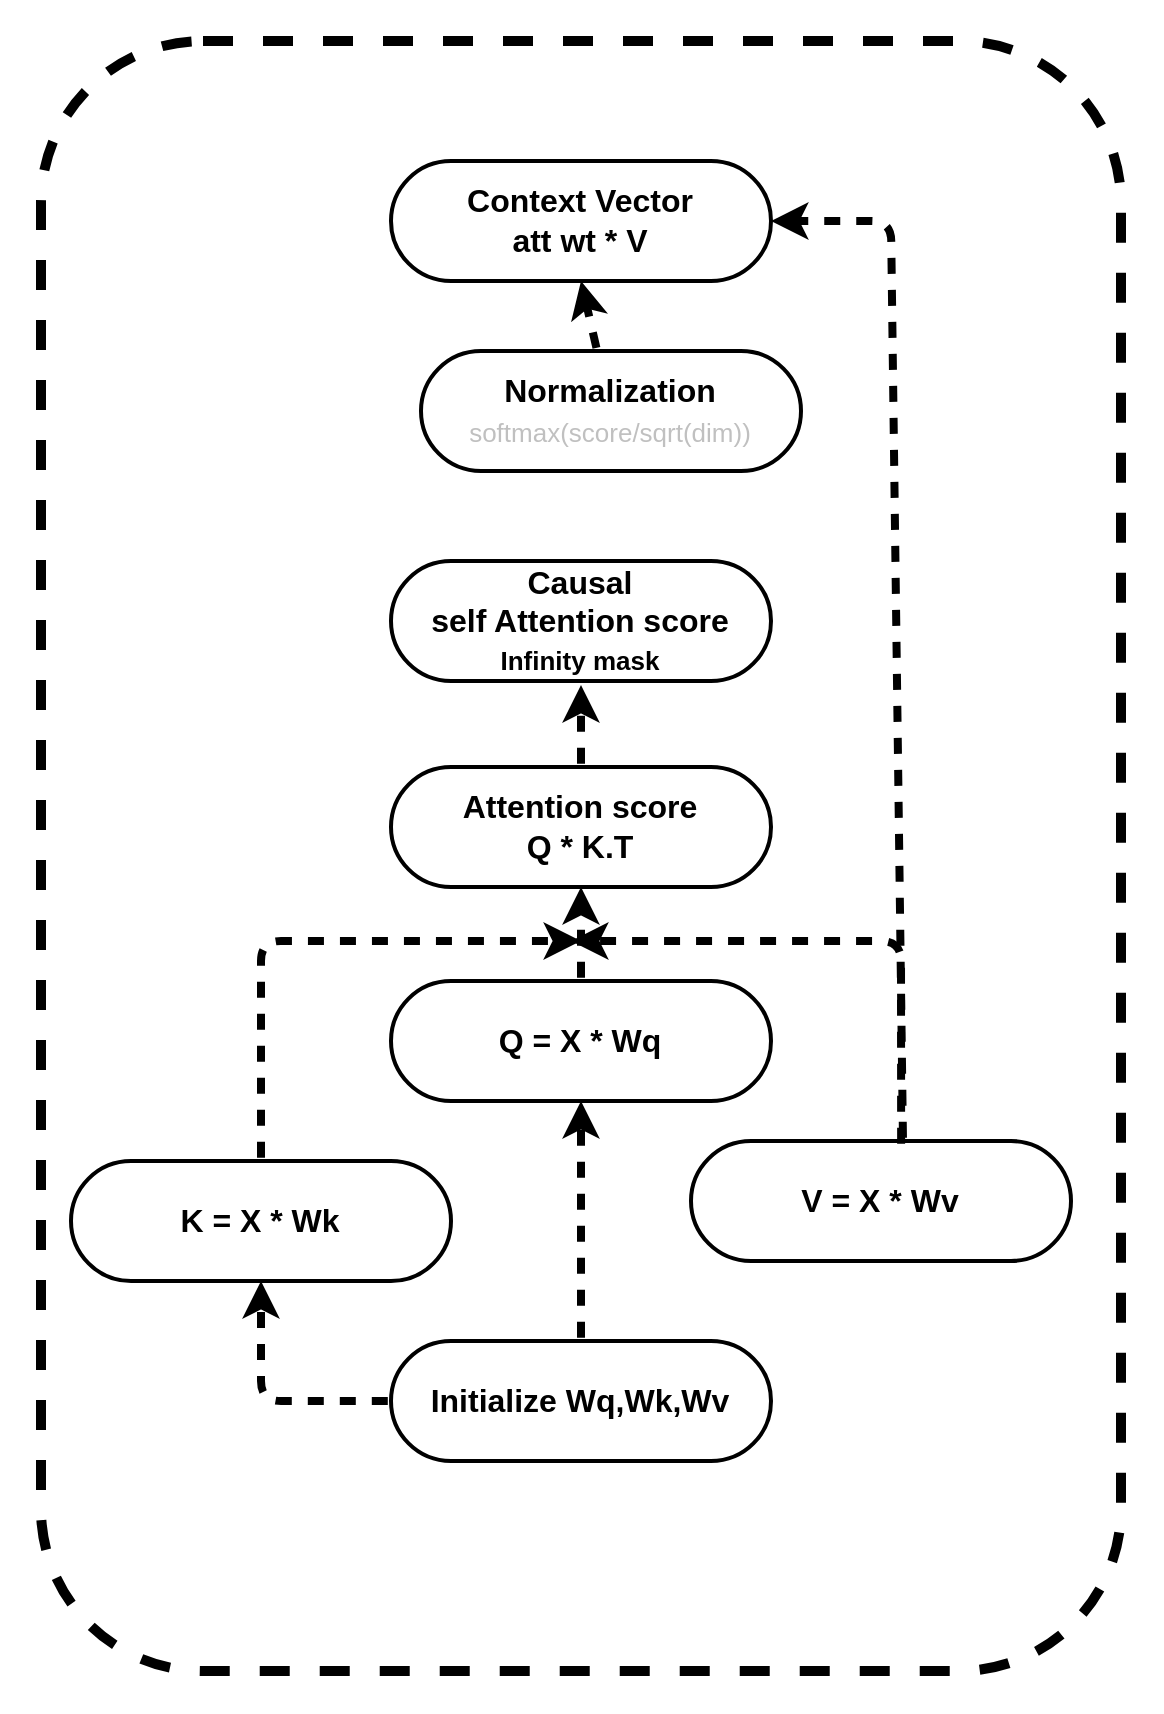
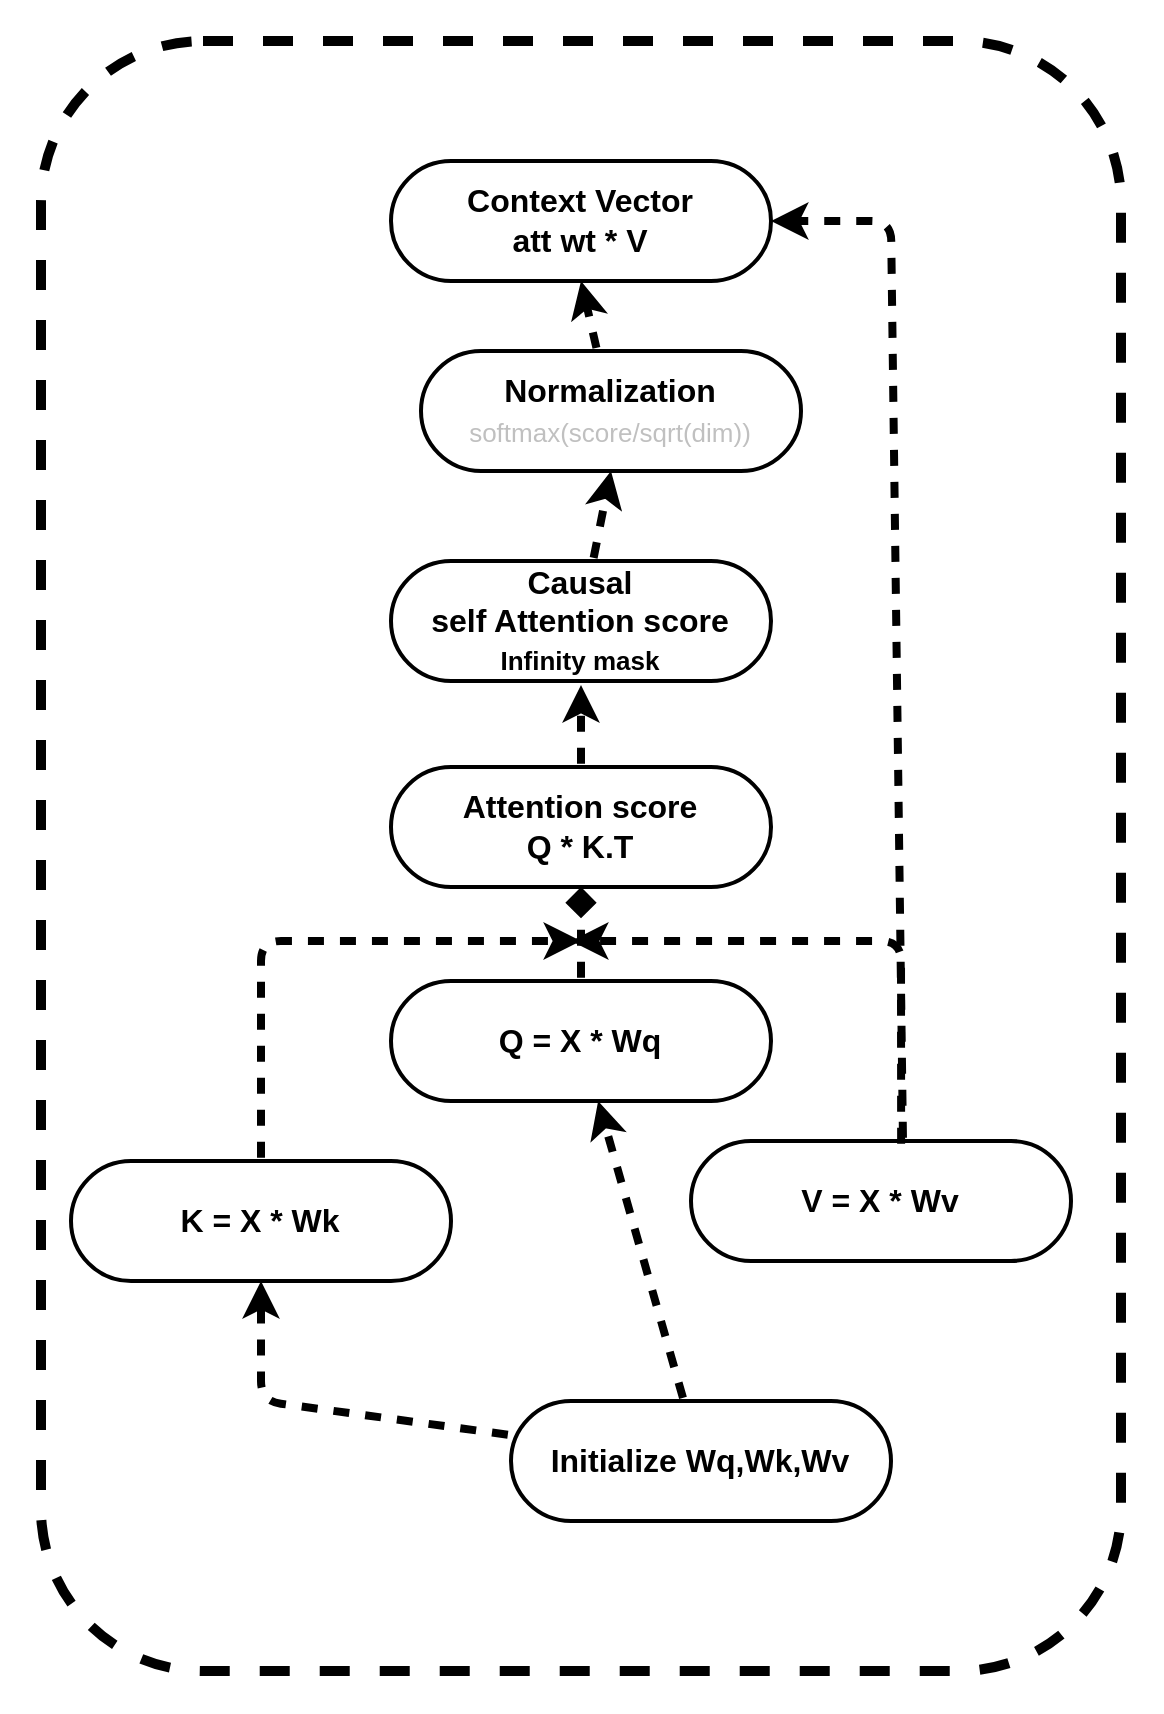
none -> (603, 511)
(581, 917) -> (581, 917)
(581, 1401) -> (701, 1461)
